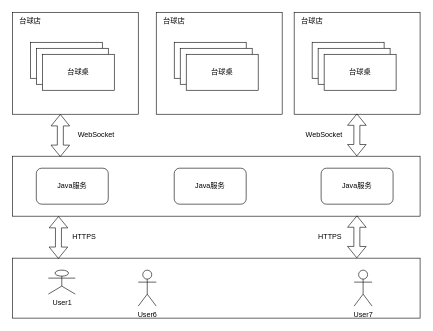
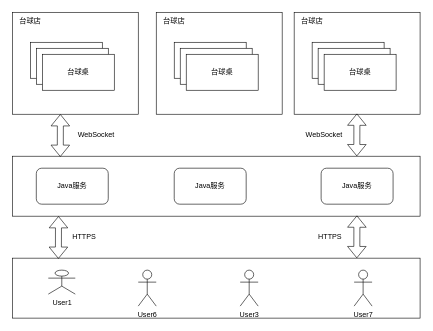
none -> (249, 288)
